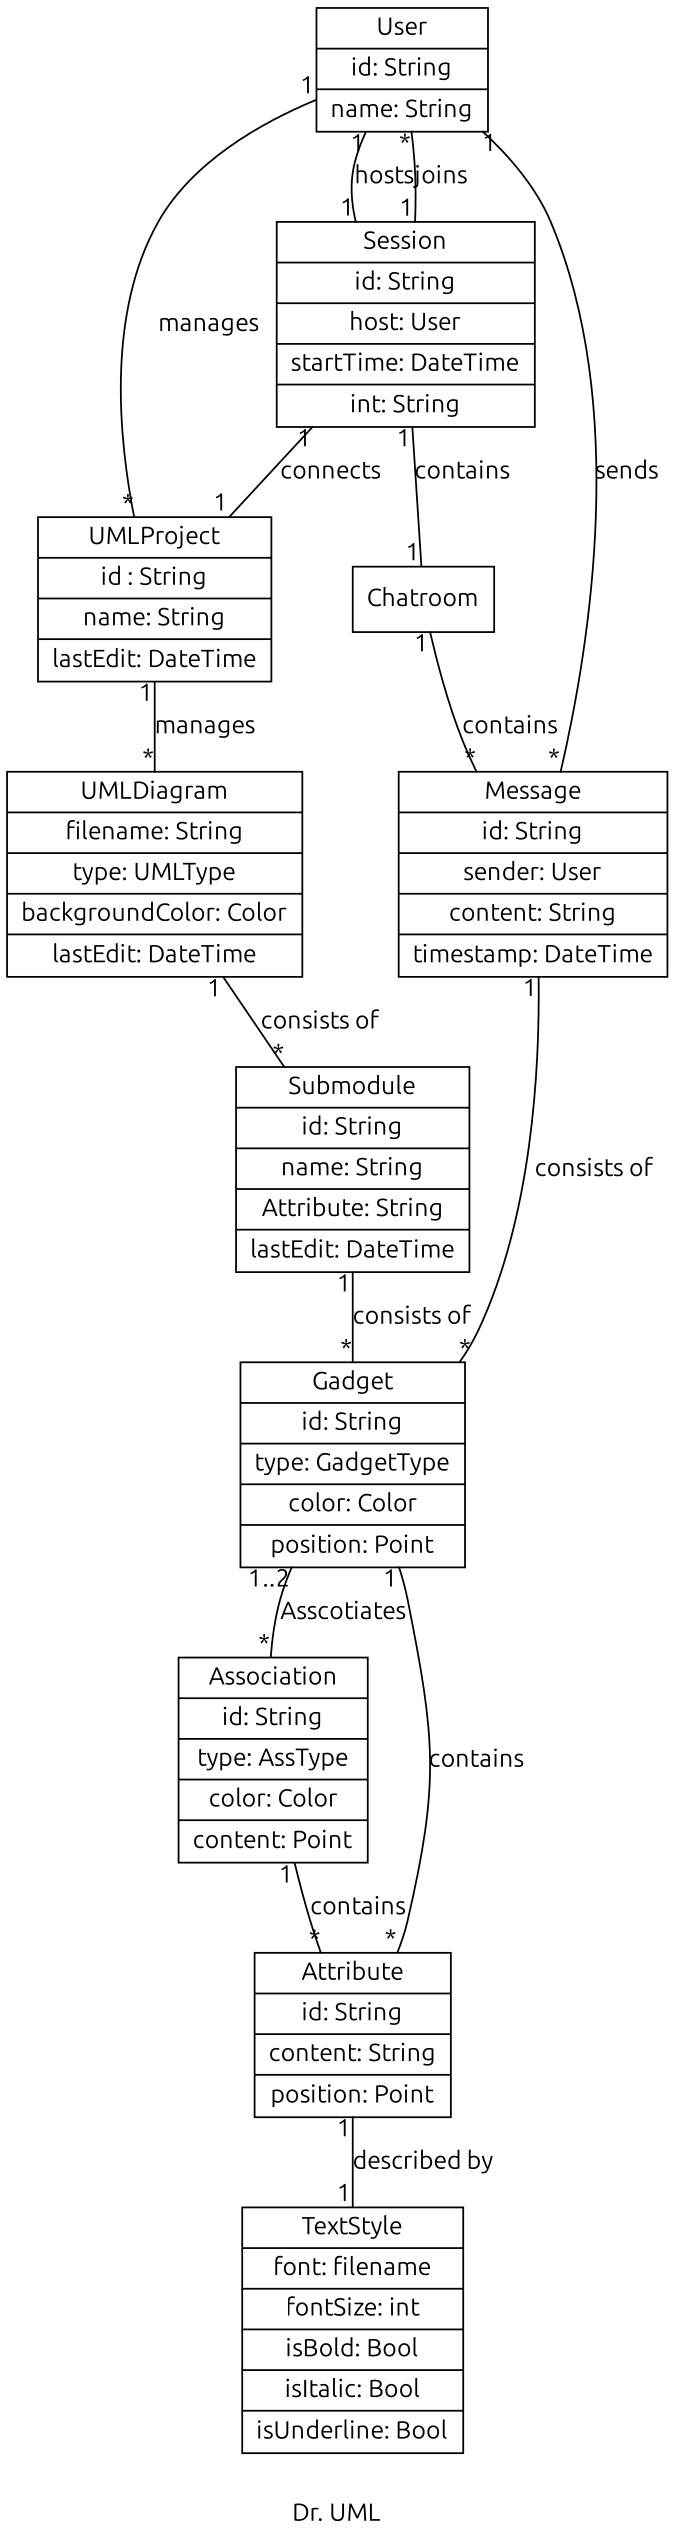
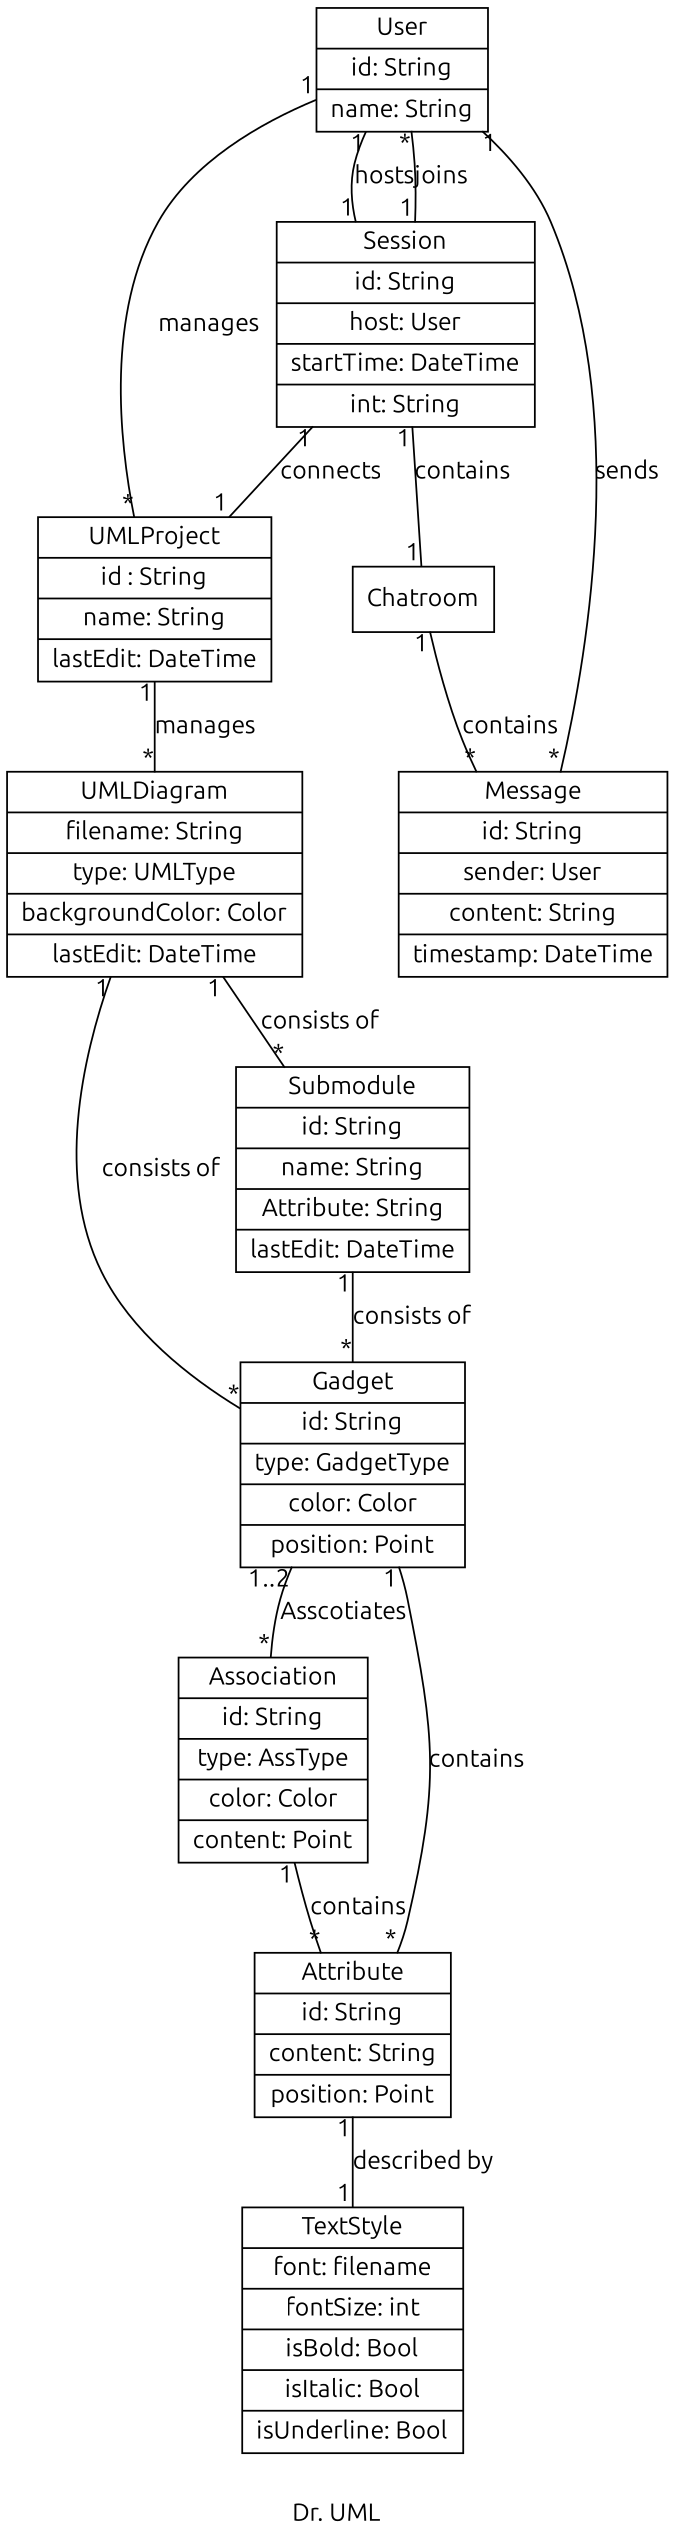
(524, 1175) -> (85, 1222)
